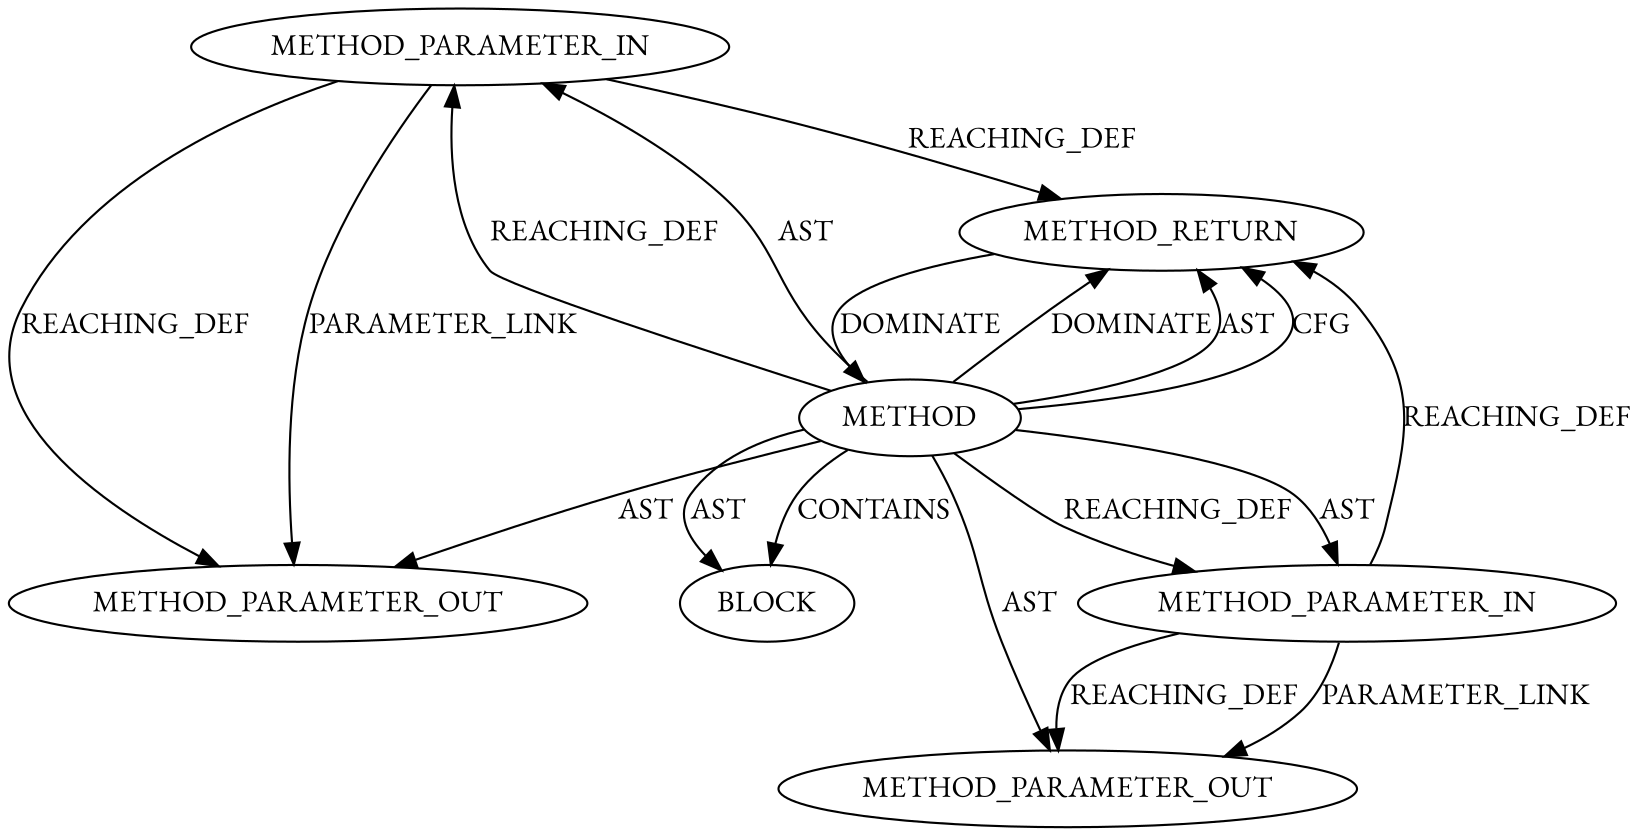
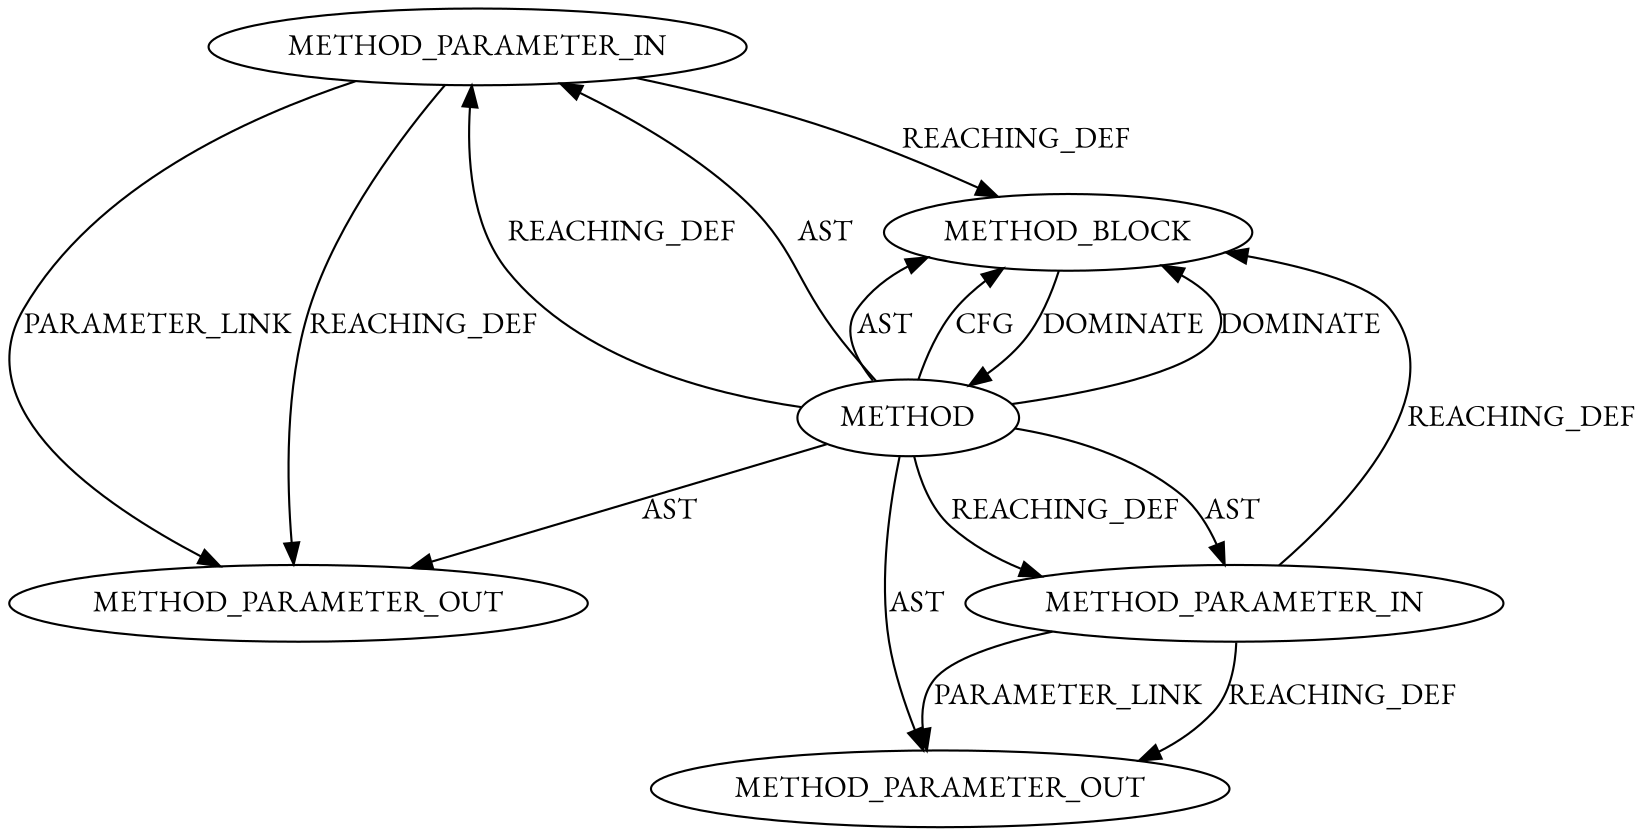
(1162, 232) -> (1068, 232)
(767, 603) -> none
